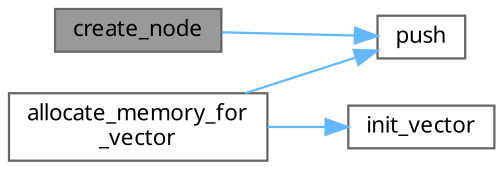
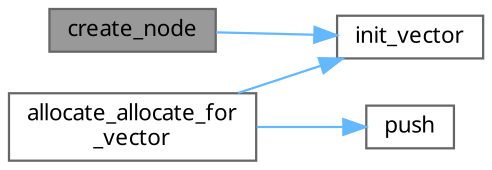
(288, 34) -> (265, 34)
(138, 127) -> (133, 127)
